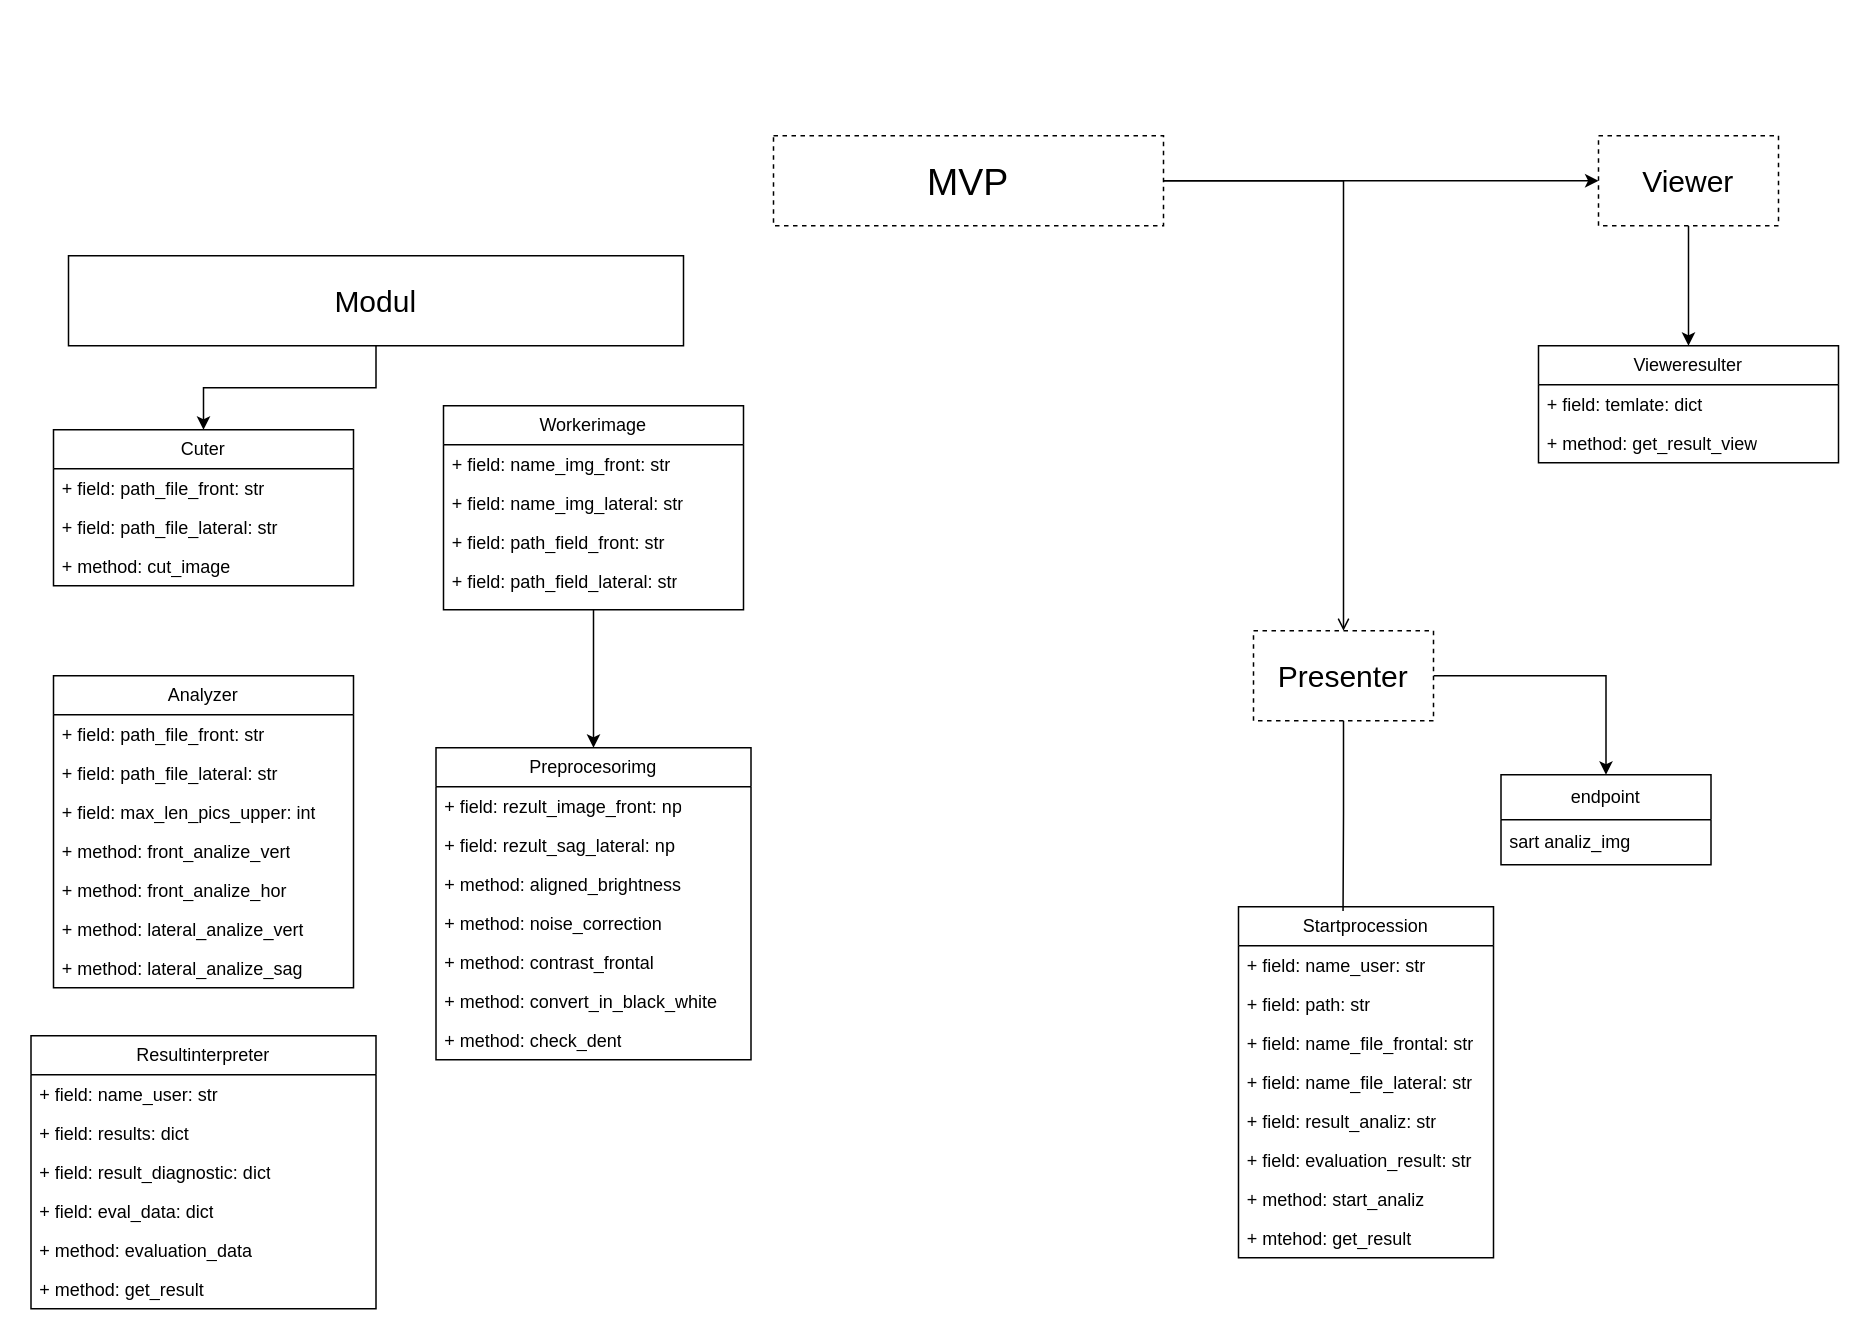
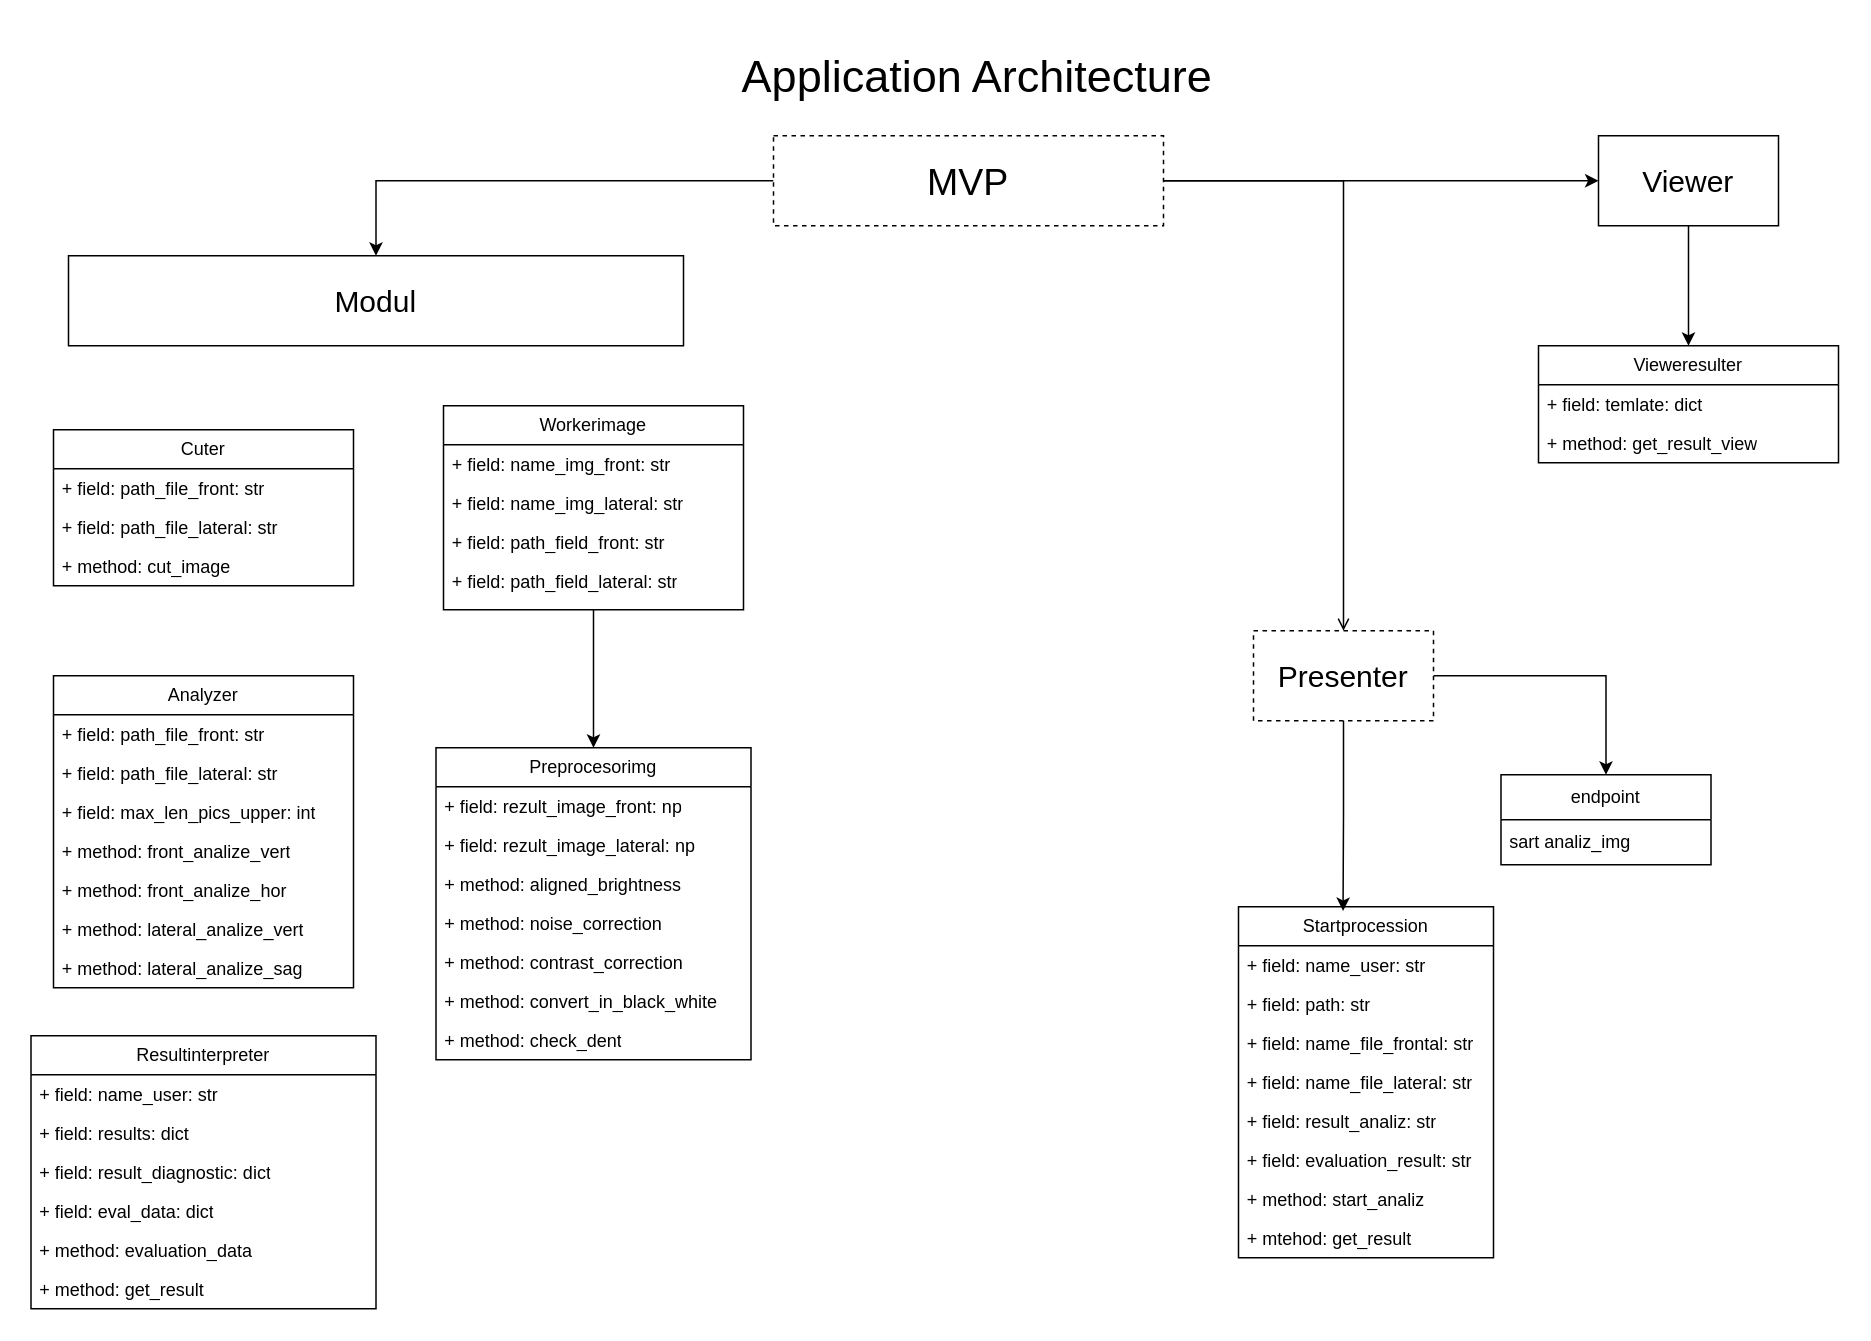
none -> (977, 76)
none -> (542, 181)
(1688, 181) -> (1688, 181)
(295, 388) -> none
(578, 847) -> (585, 847)
(1343, 904) -> (1343, 899)
(566, 964) -> (582, 964)
